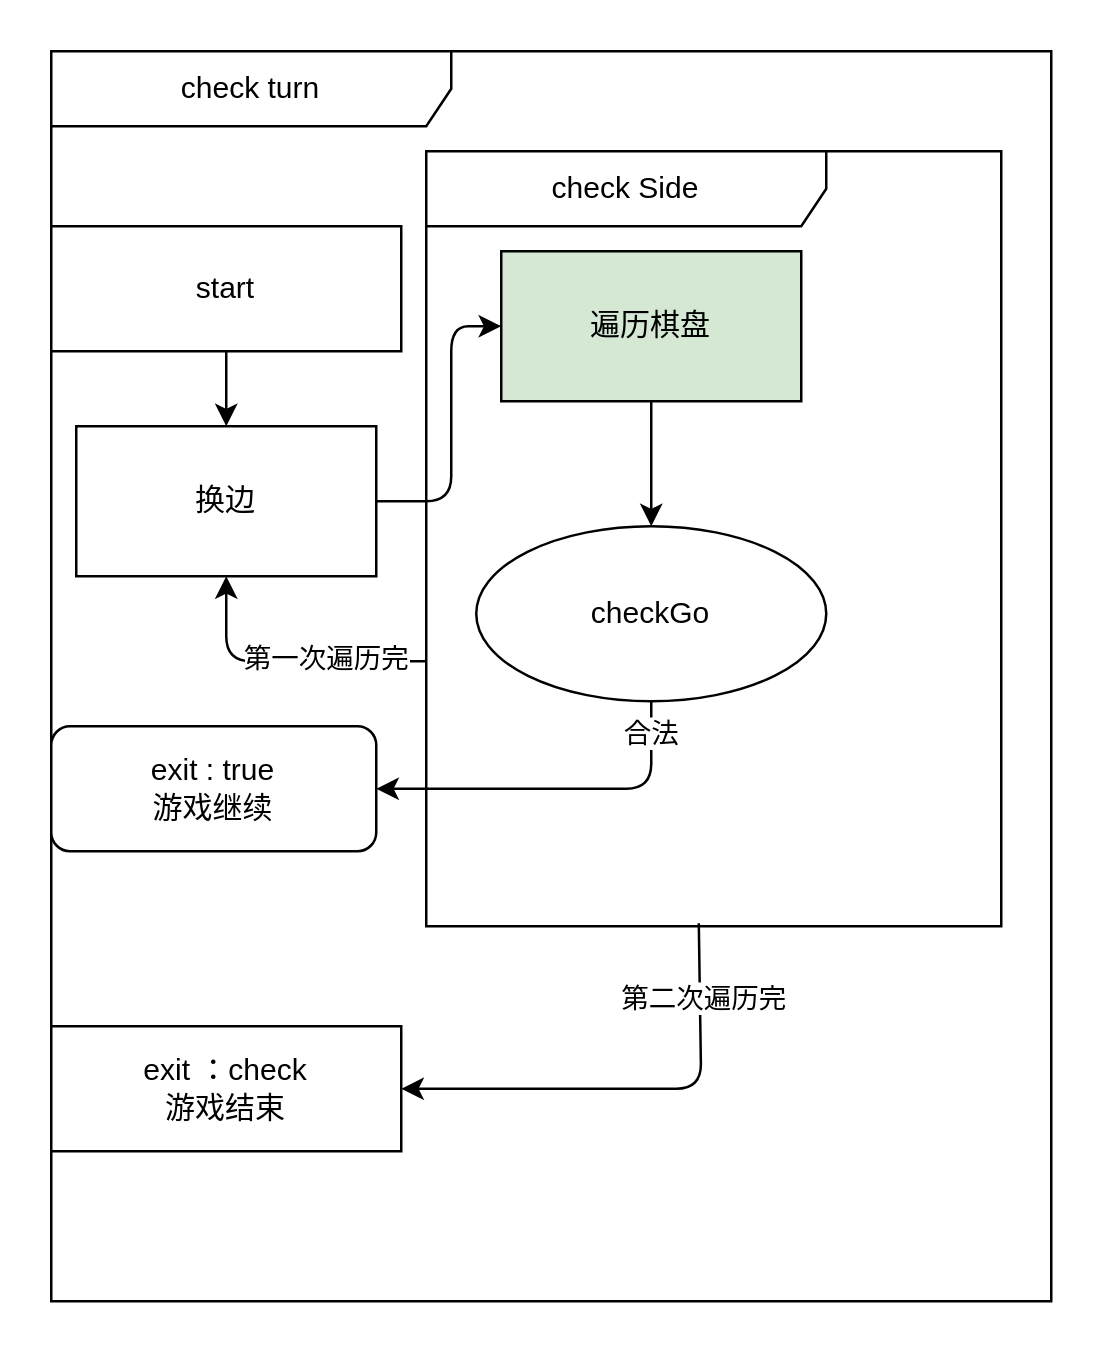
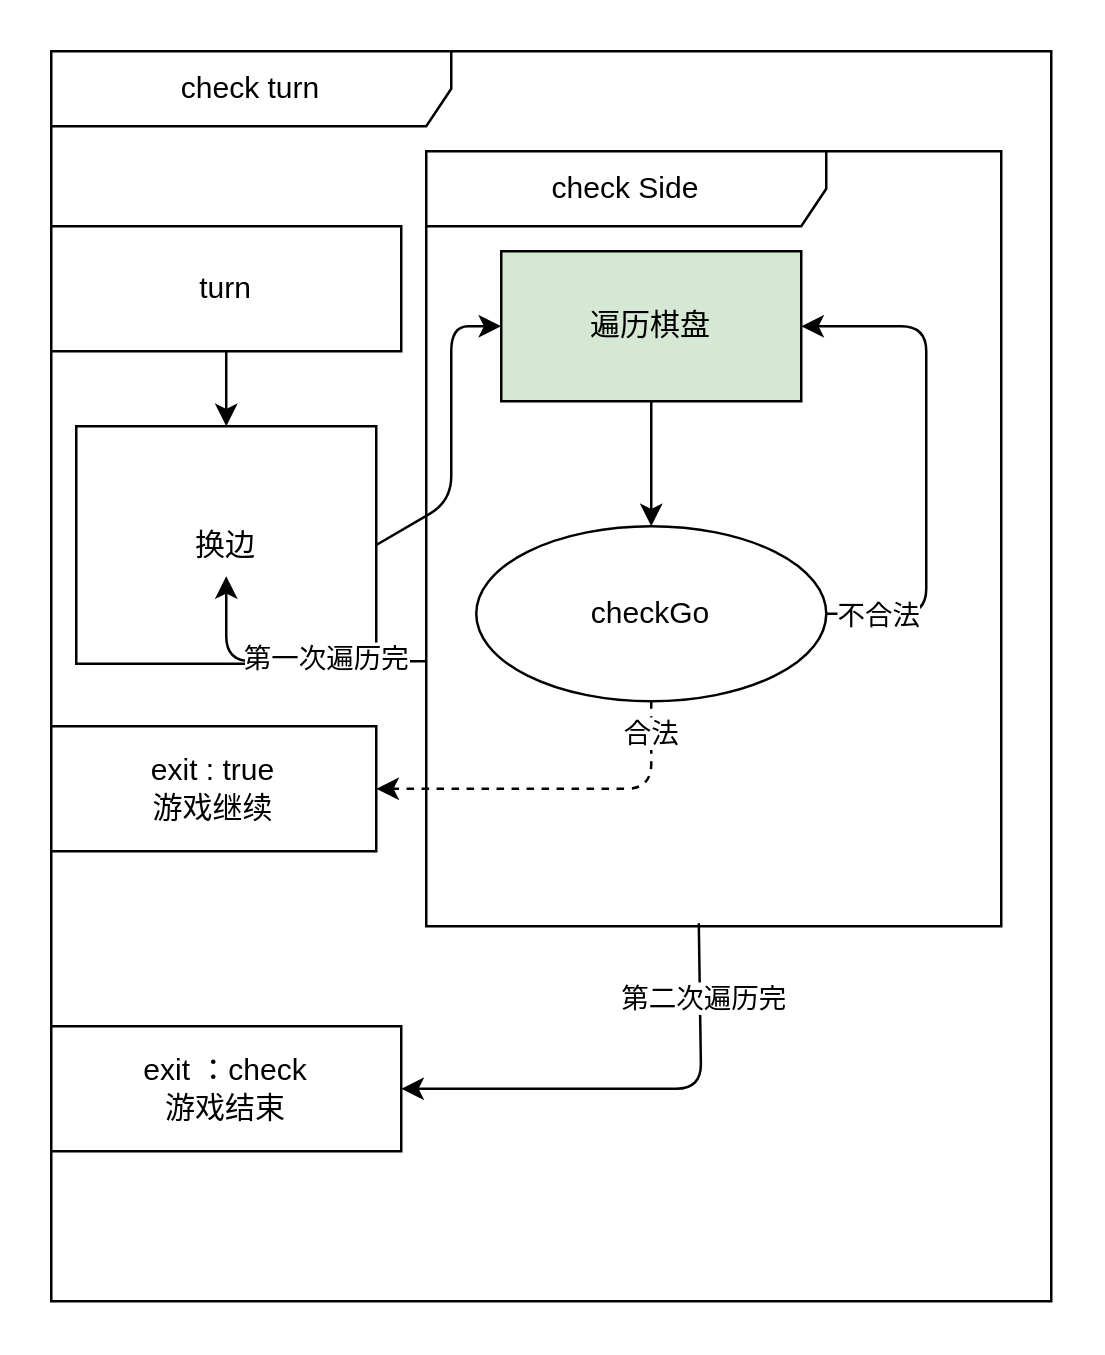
(226, 289) -> (226, 289)
none -> (926, 465)
(226, 501) -> (226, 545)
(214, 789) -> (214, 789)
(551, 789) -> (551, 789)
